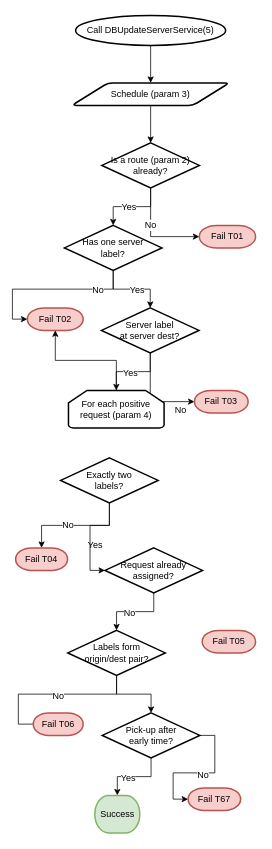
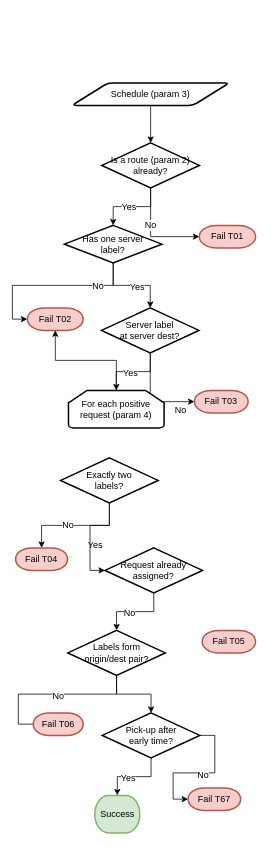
(150, 30) -> none
(150, 62) -> none
(113, 248) -> (113, 244)
